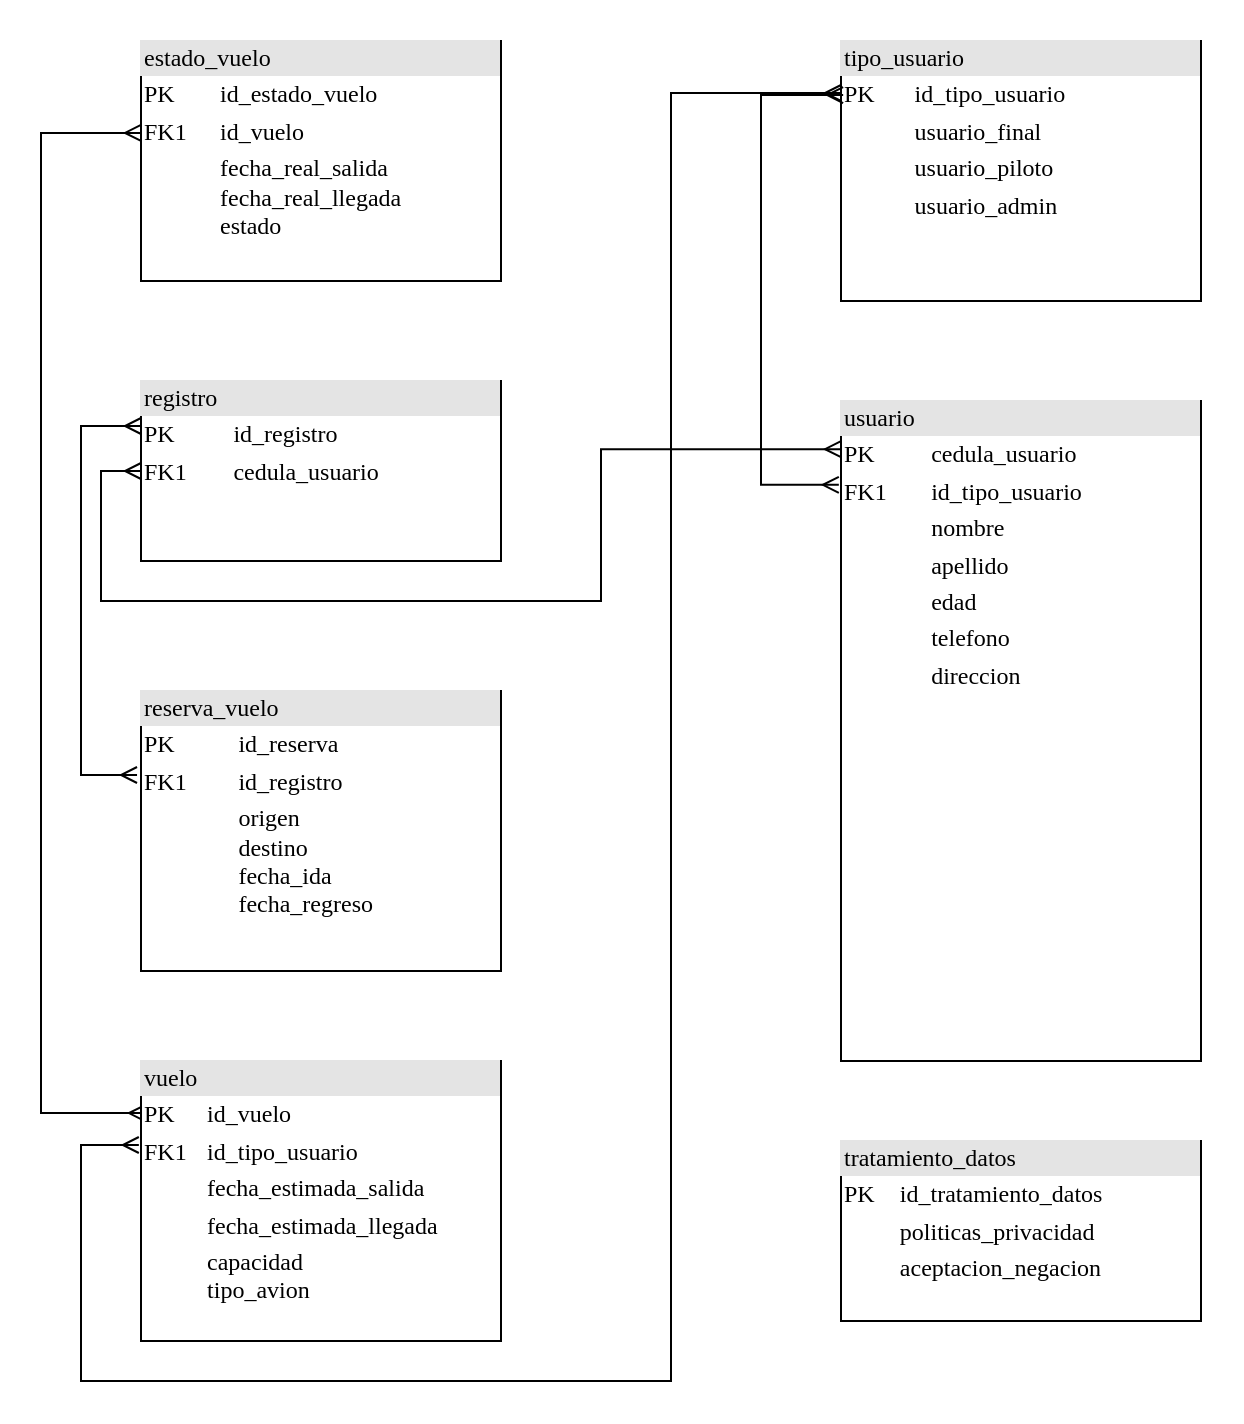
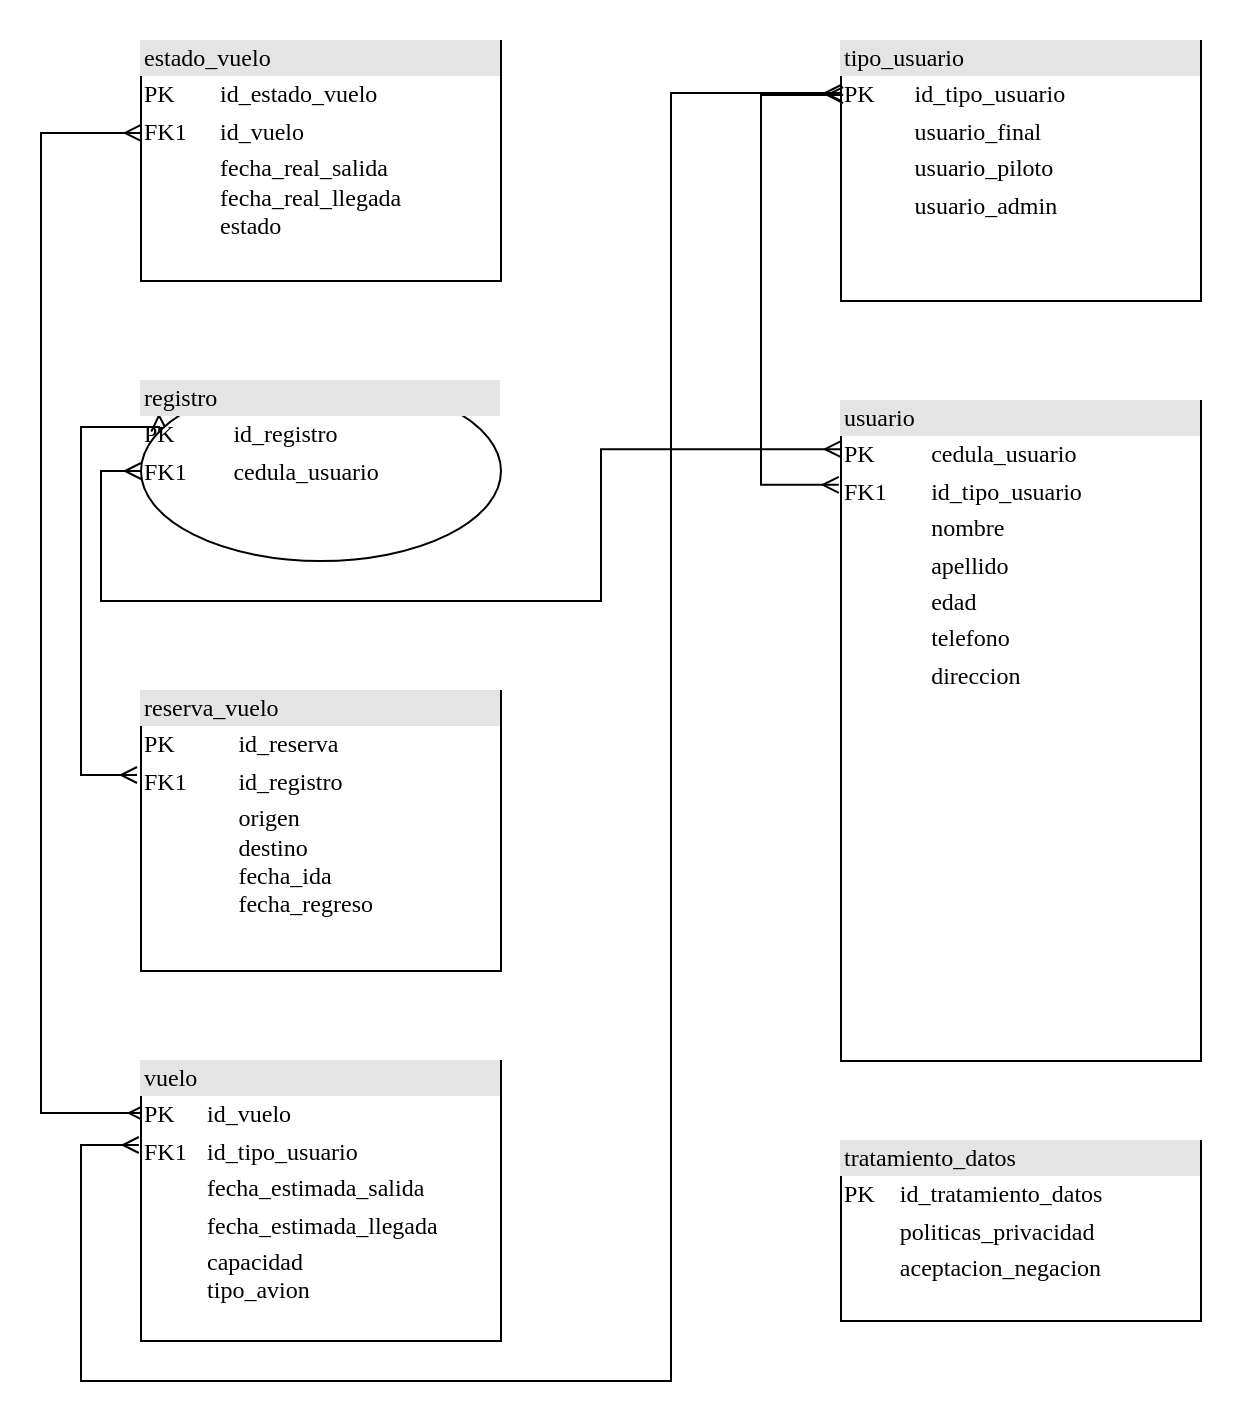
(321, 471) -> (321, 471)
